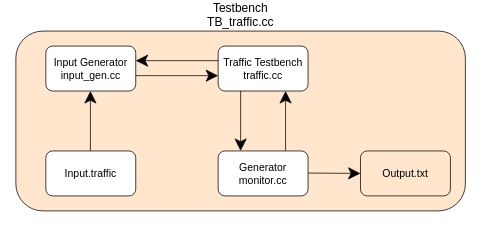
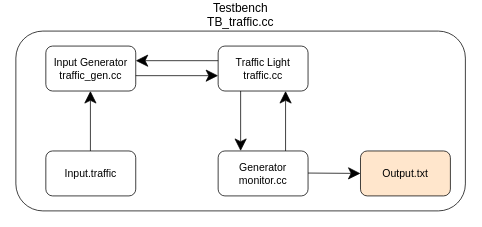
(90, 69) -> (90, 69)
(263, 69) -> (263, 69)
(240, 121) -> (240, 121)
